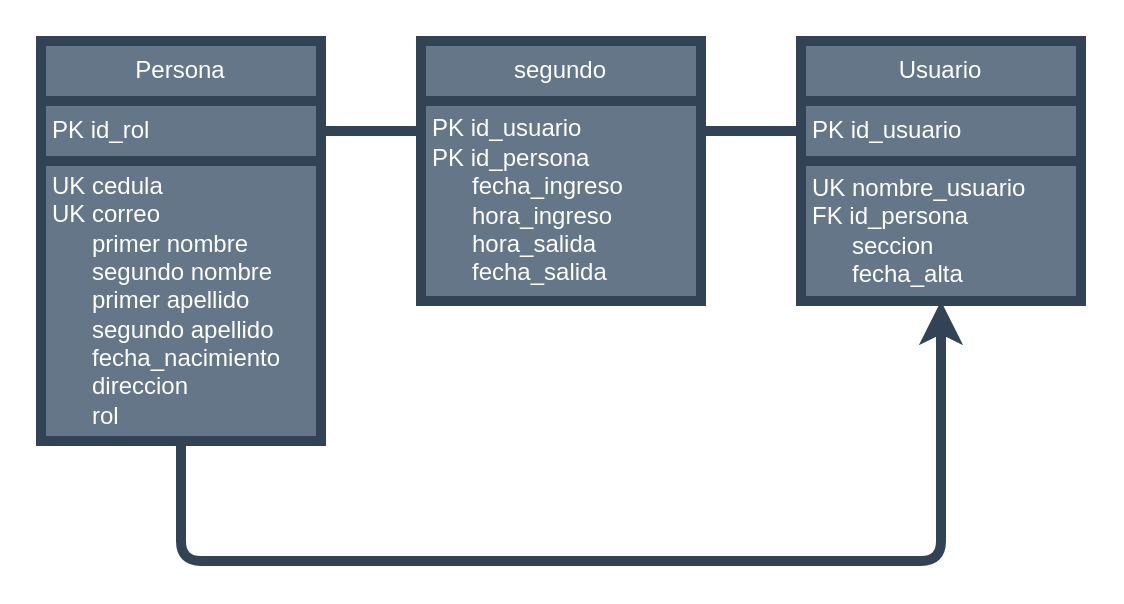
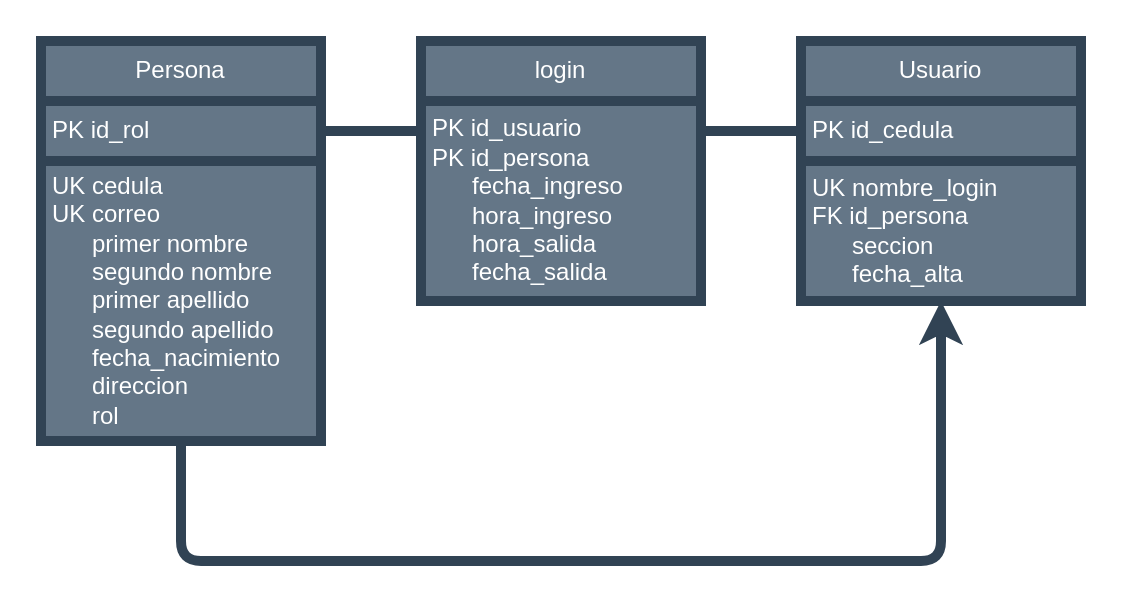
(561, 71) -> (561, 71)
(891, 131) -> (884, 131)
(921, 231) -> (904, 231)
